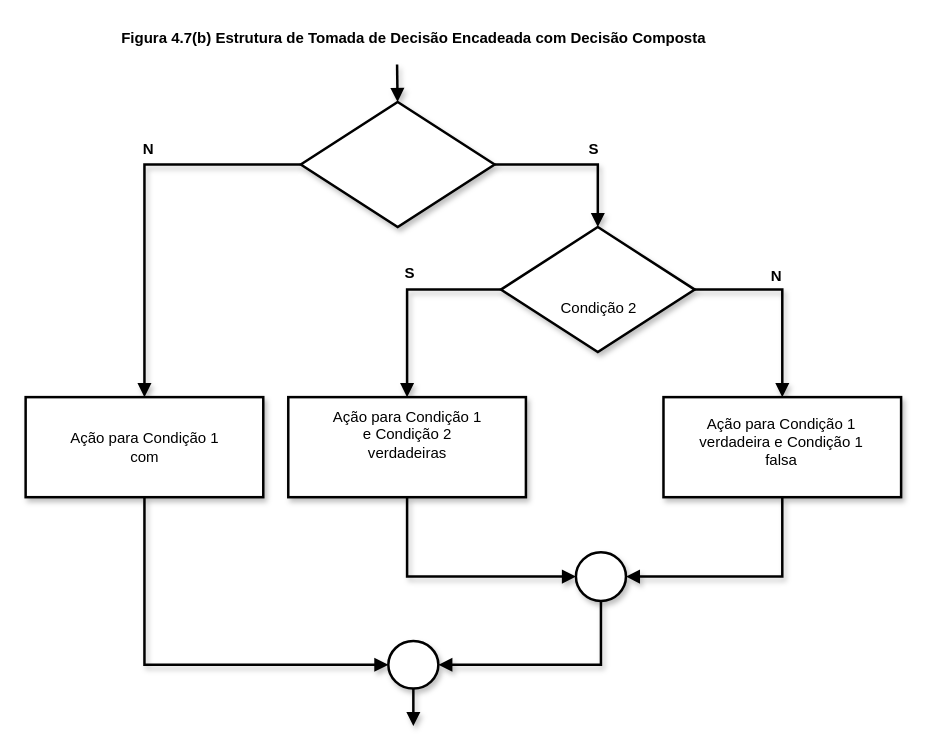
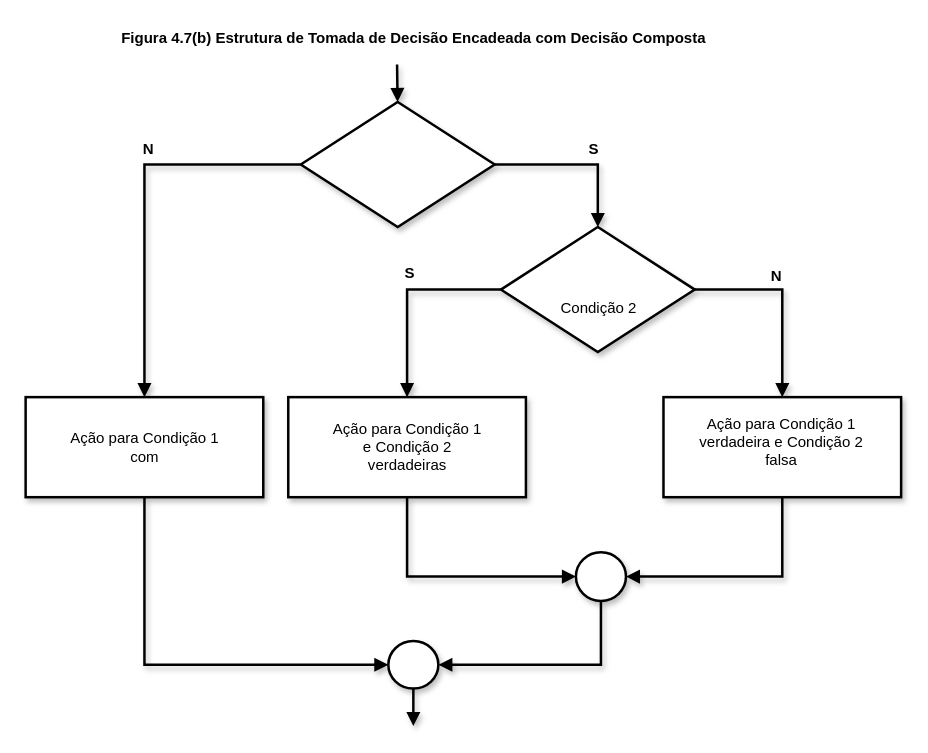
(407, 434) -> (407, 447)
(781, 442) -> (781, 442)
